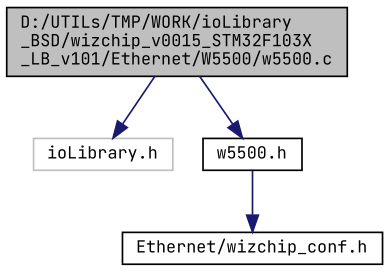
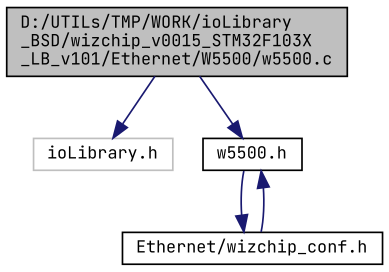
none -> (264, 210)
